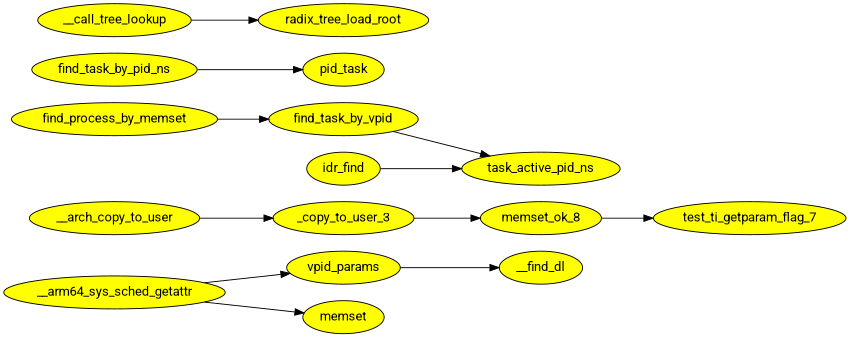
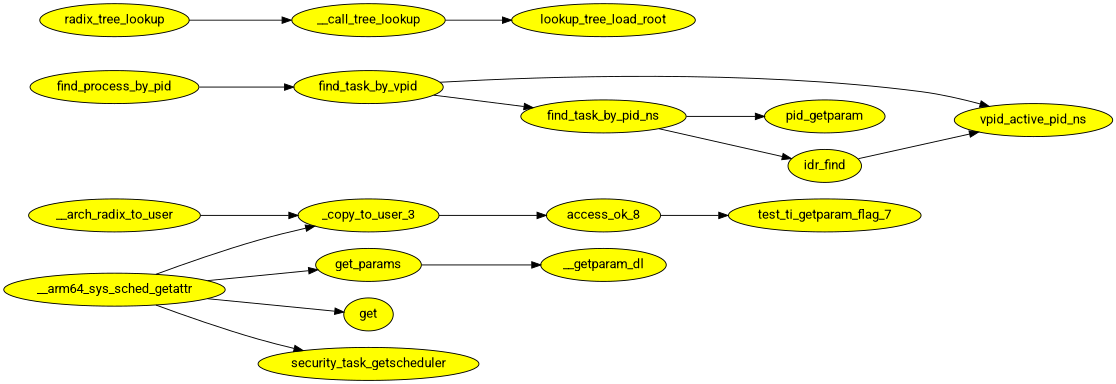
none -> (114, 20)
(343, 20) -> (603, 20)
(343, 70) -> (825, 116)
none -> (479, 101)
(114, 119) -> (114, 87)
none -> (721, 143)
(541, 169) -> (1034, 120)
(114, 218) -> (114, 215)
(541, 218) -> (603, 215)
none -> (230, 249)
(343, 268) -> (369, 265)
(541, 268) -> (603, 265)
(343, 317) -> (369, 314)
none -> (369, 364)
